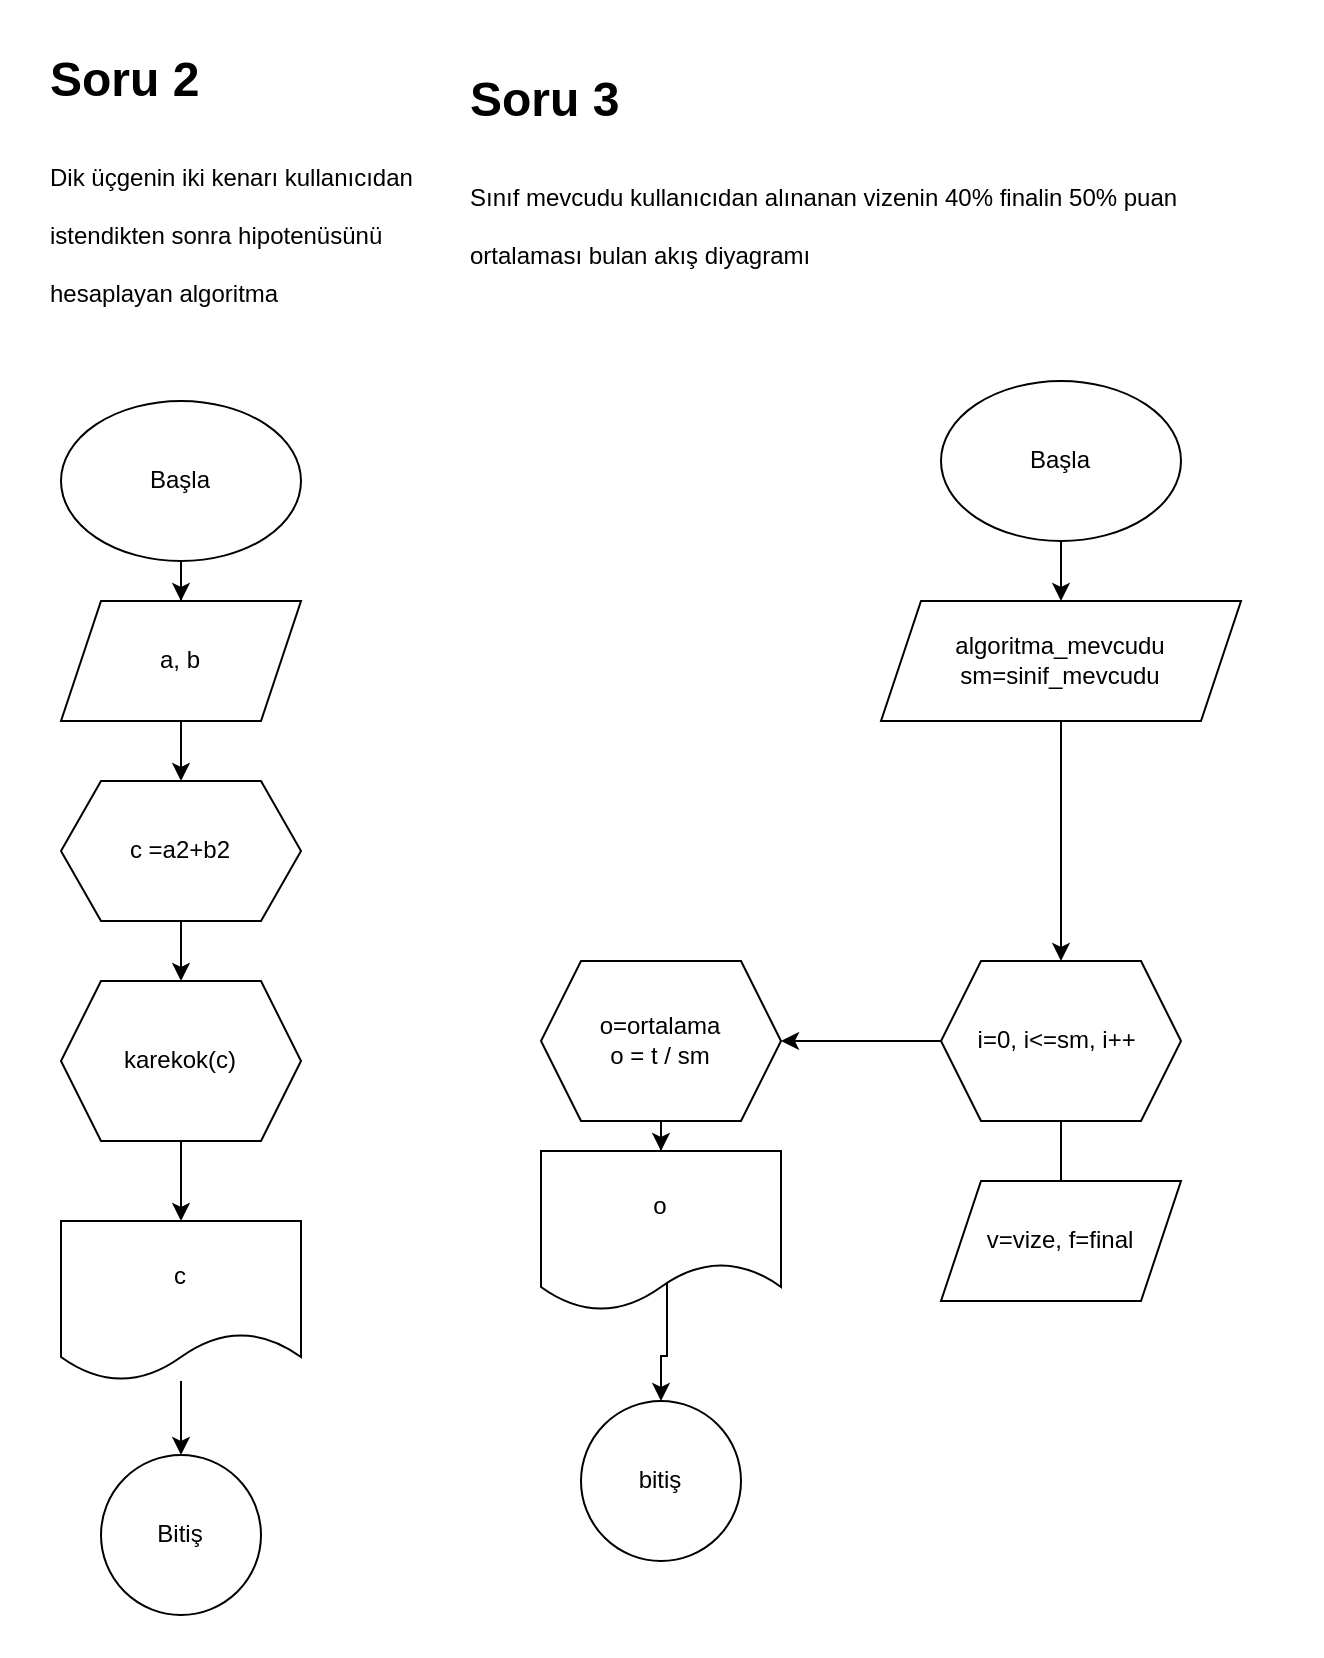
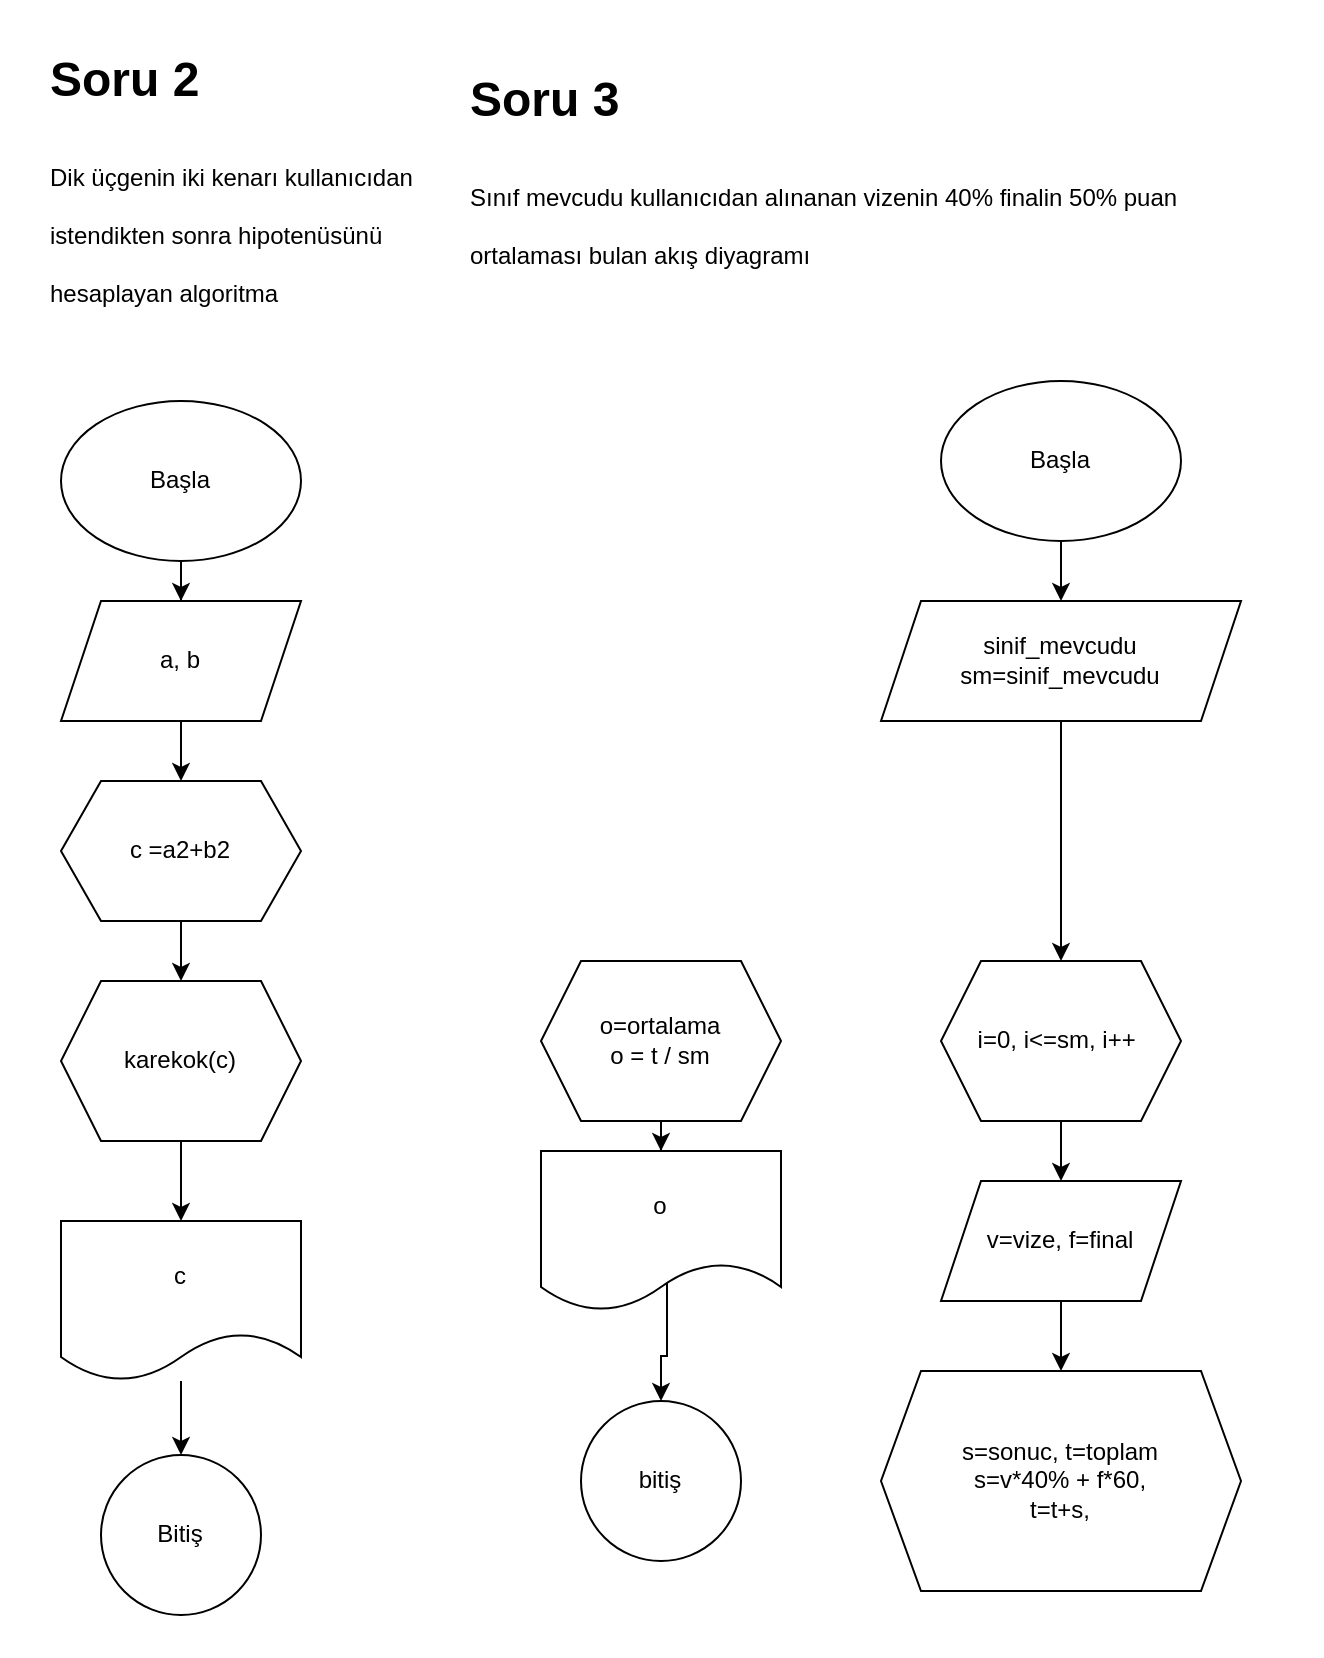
(1061, 661) -> (1061, 661)
(868, 1041) -> none
(1061, 1171) -> (1061, 1166)
none -> (1061, 1339)
none -> (1061, 1481)
